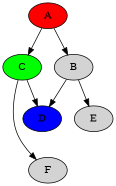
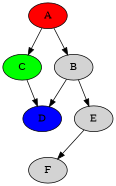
(14, 119) -> (73, 142)
